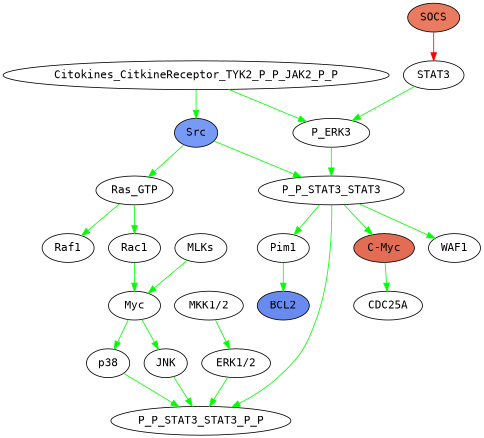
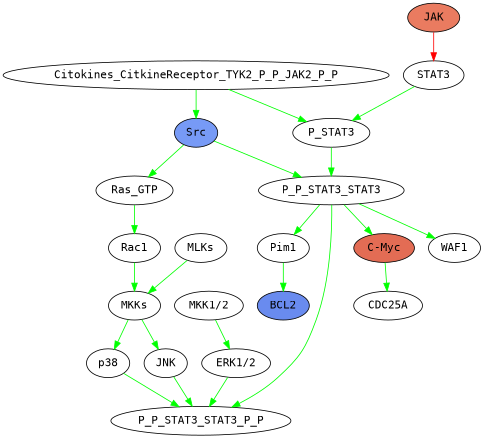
(434, 18) -> (434, 18)
(331, 133) -> (331, 133)
(68, 248) -> none
(135, 306) -> (135, 306)
